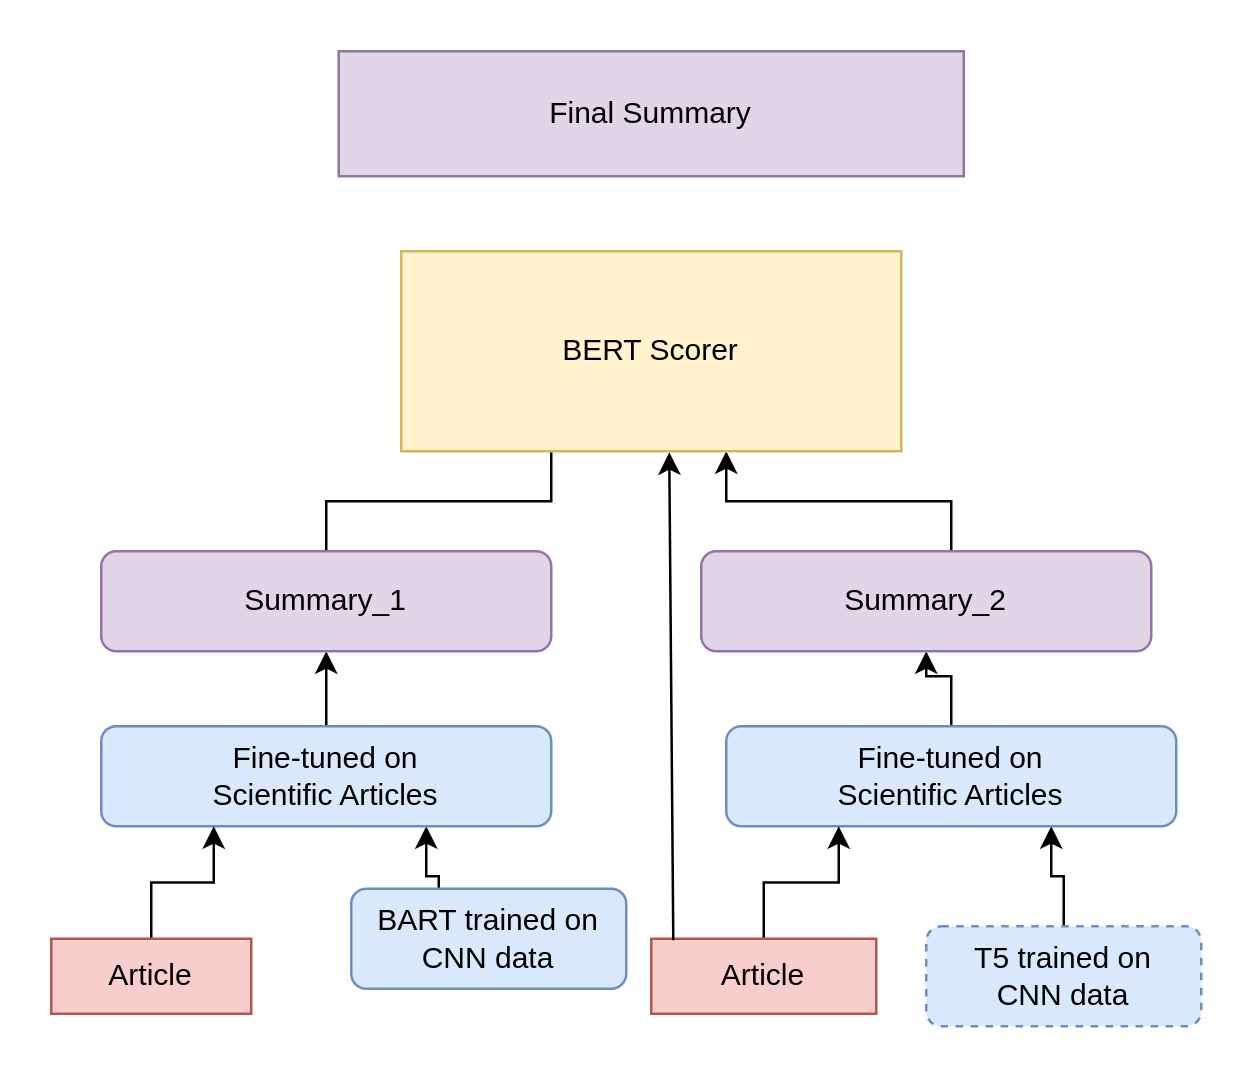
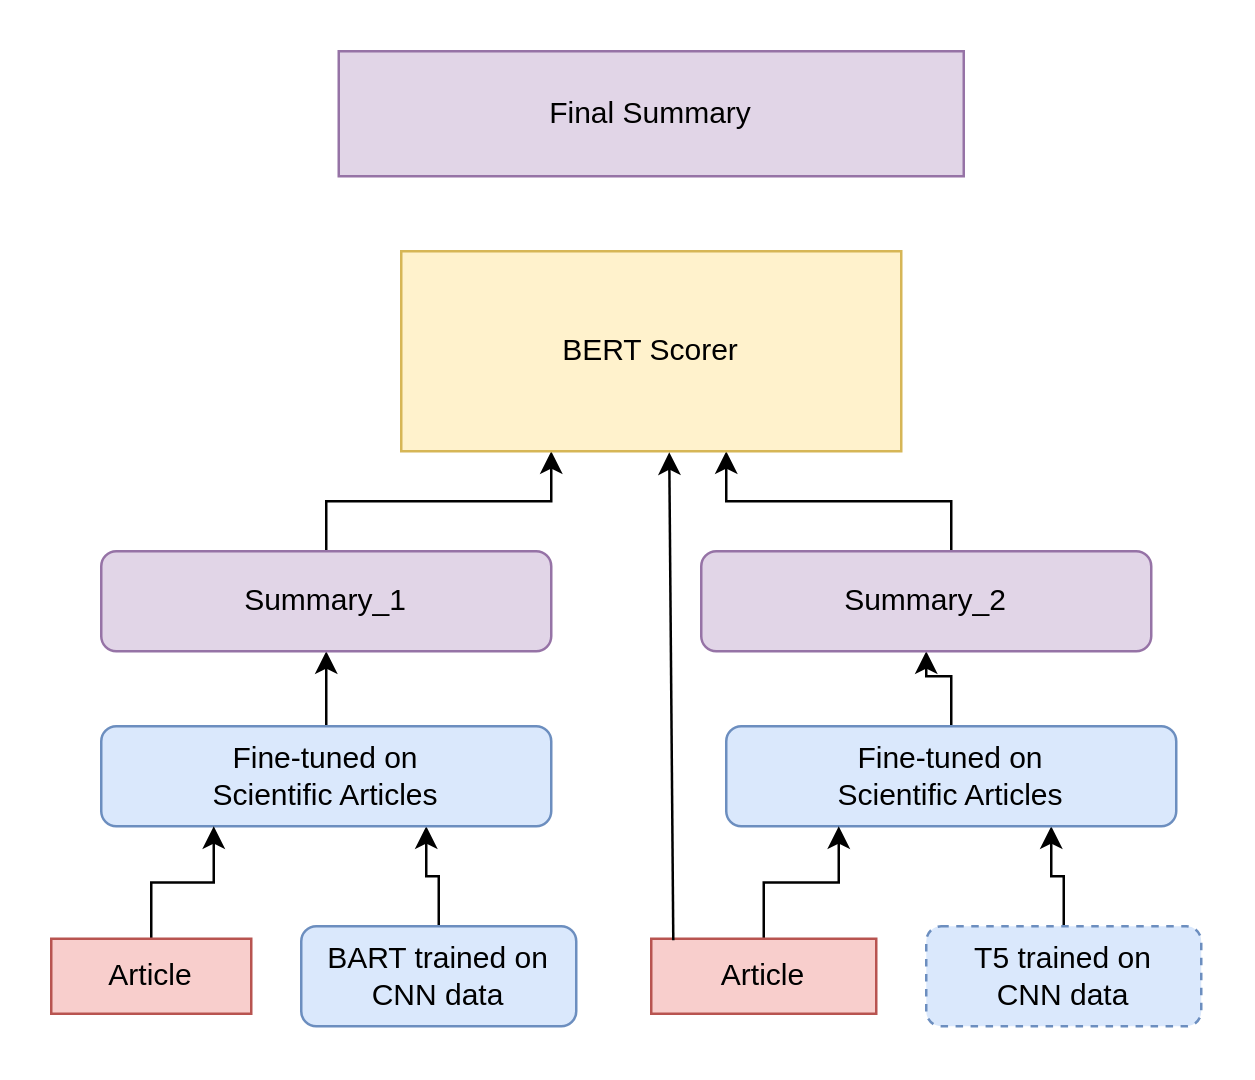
(551, 462) -> (551, 469)
(489, 939) -> (439, 976)
